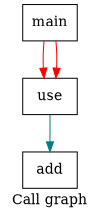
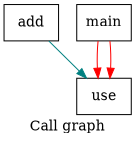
(50, 128) -> (64, 56)
